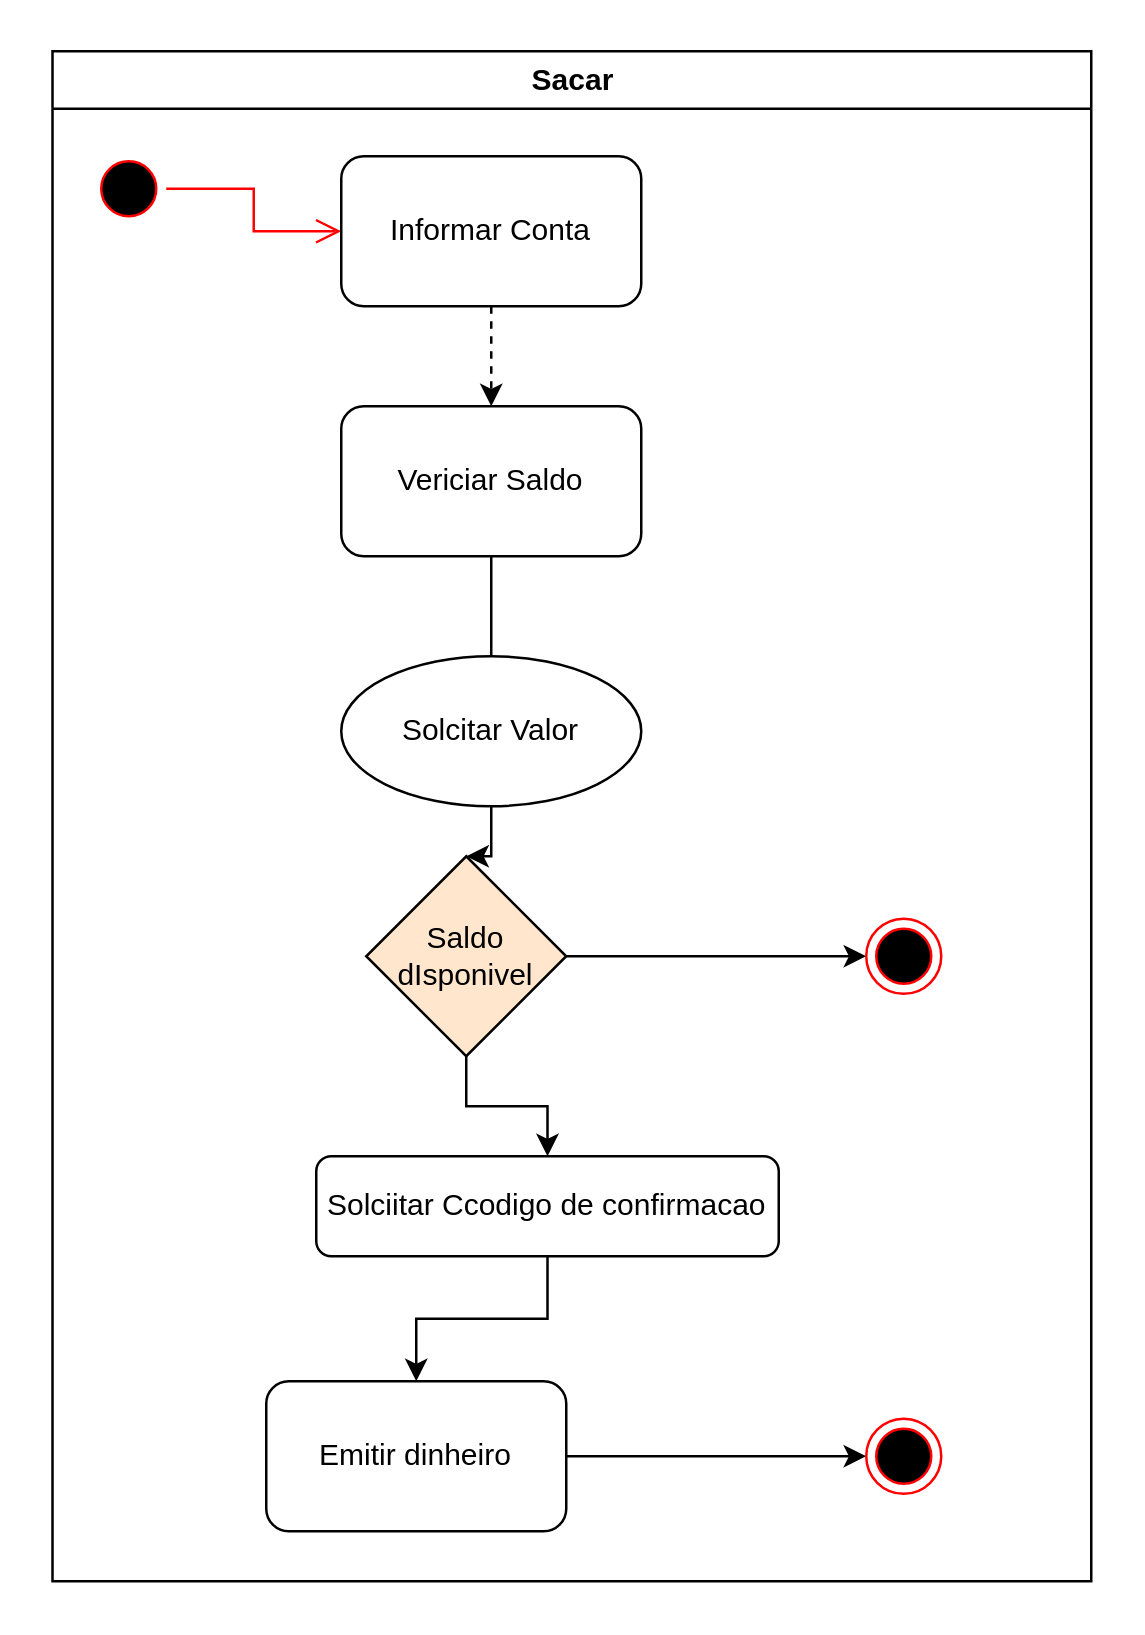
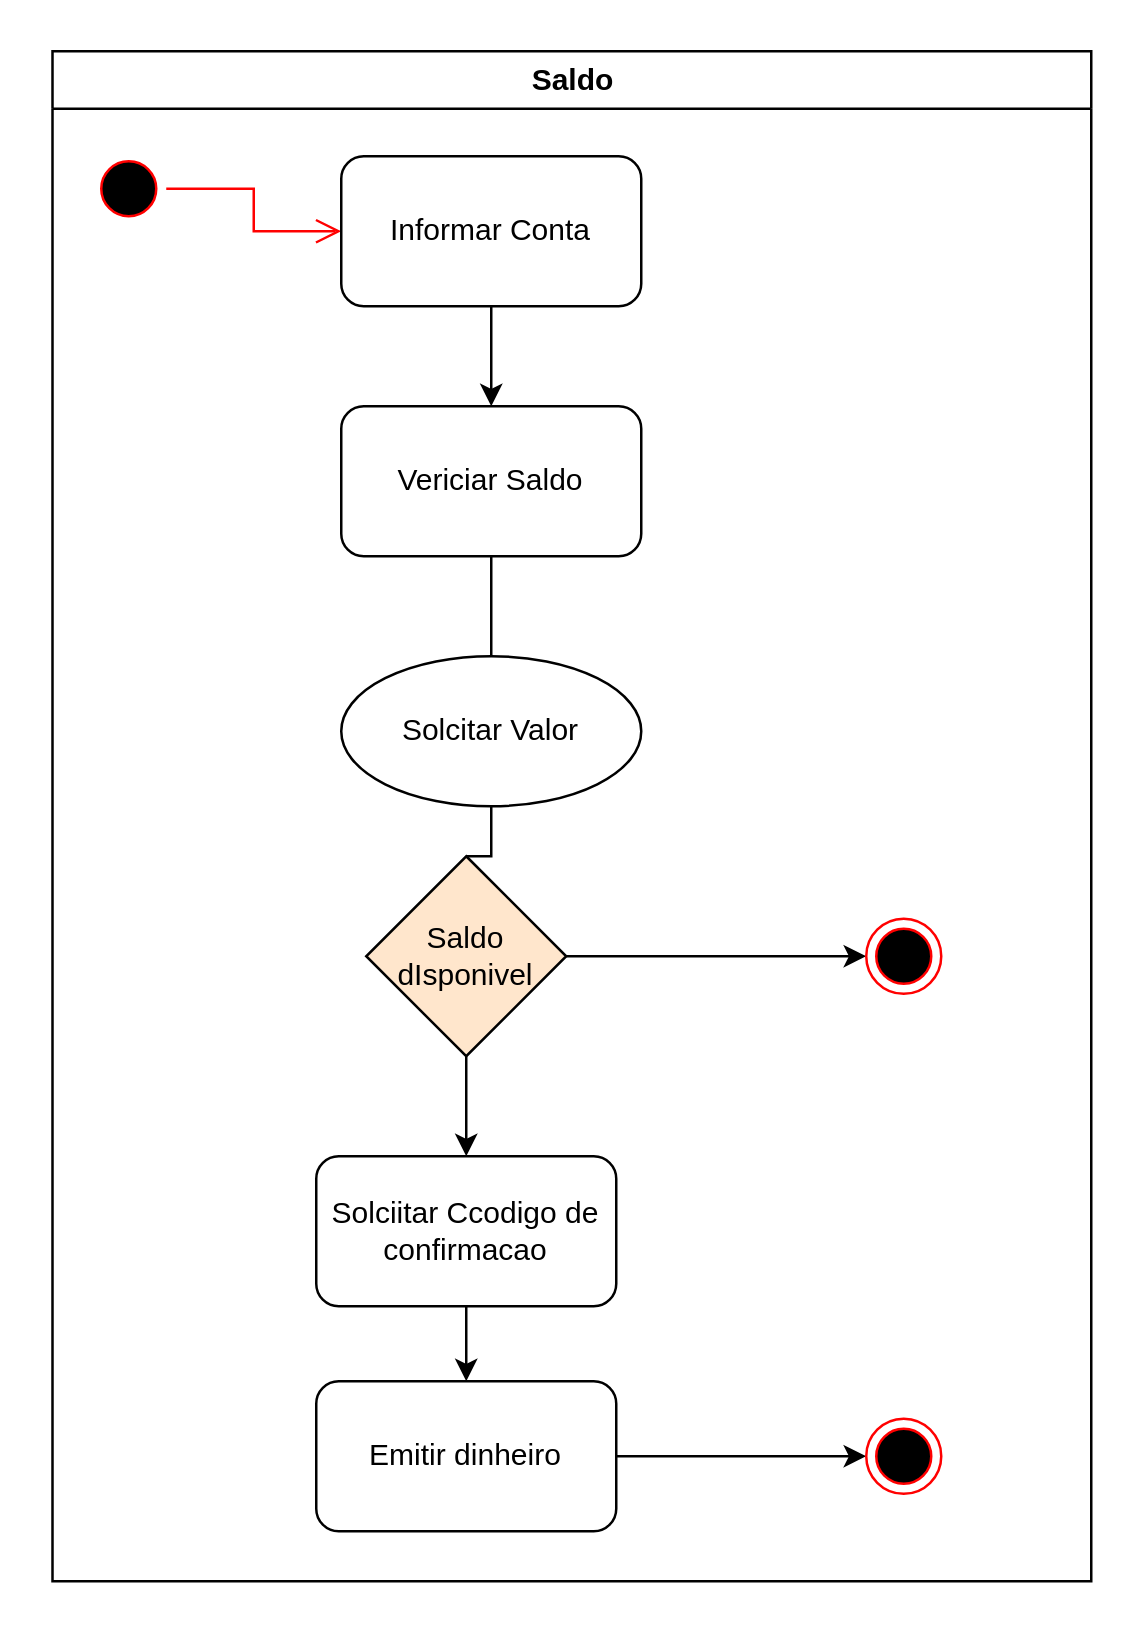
(574, 81) -> (574, 81)
(491, 347) -> (491, 347)
(484, 856) -> (477, 856)
(548, 1206) -> (466, 1231)
(416, 1456) -> (466, 1456)
